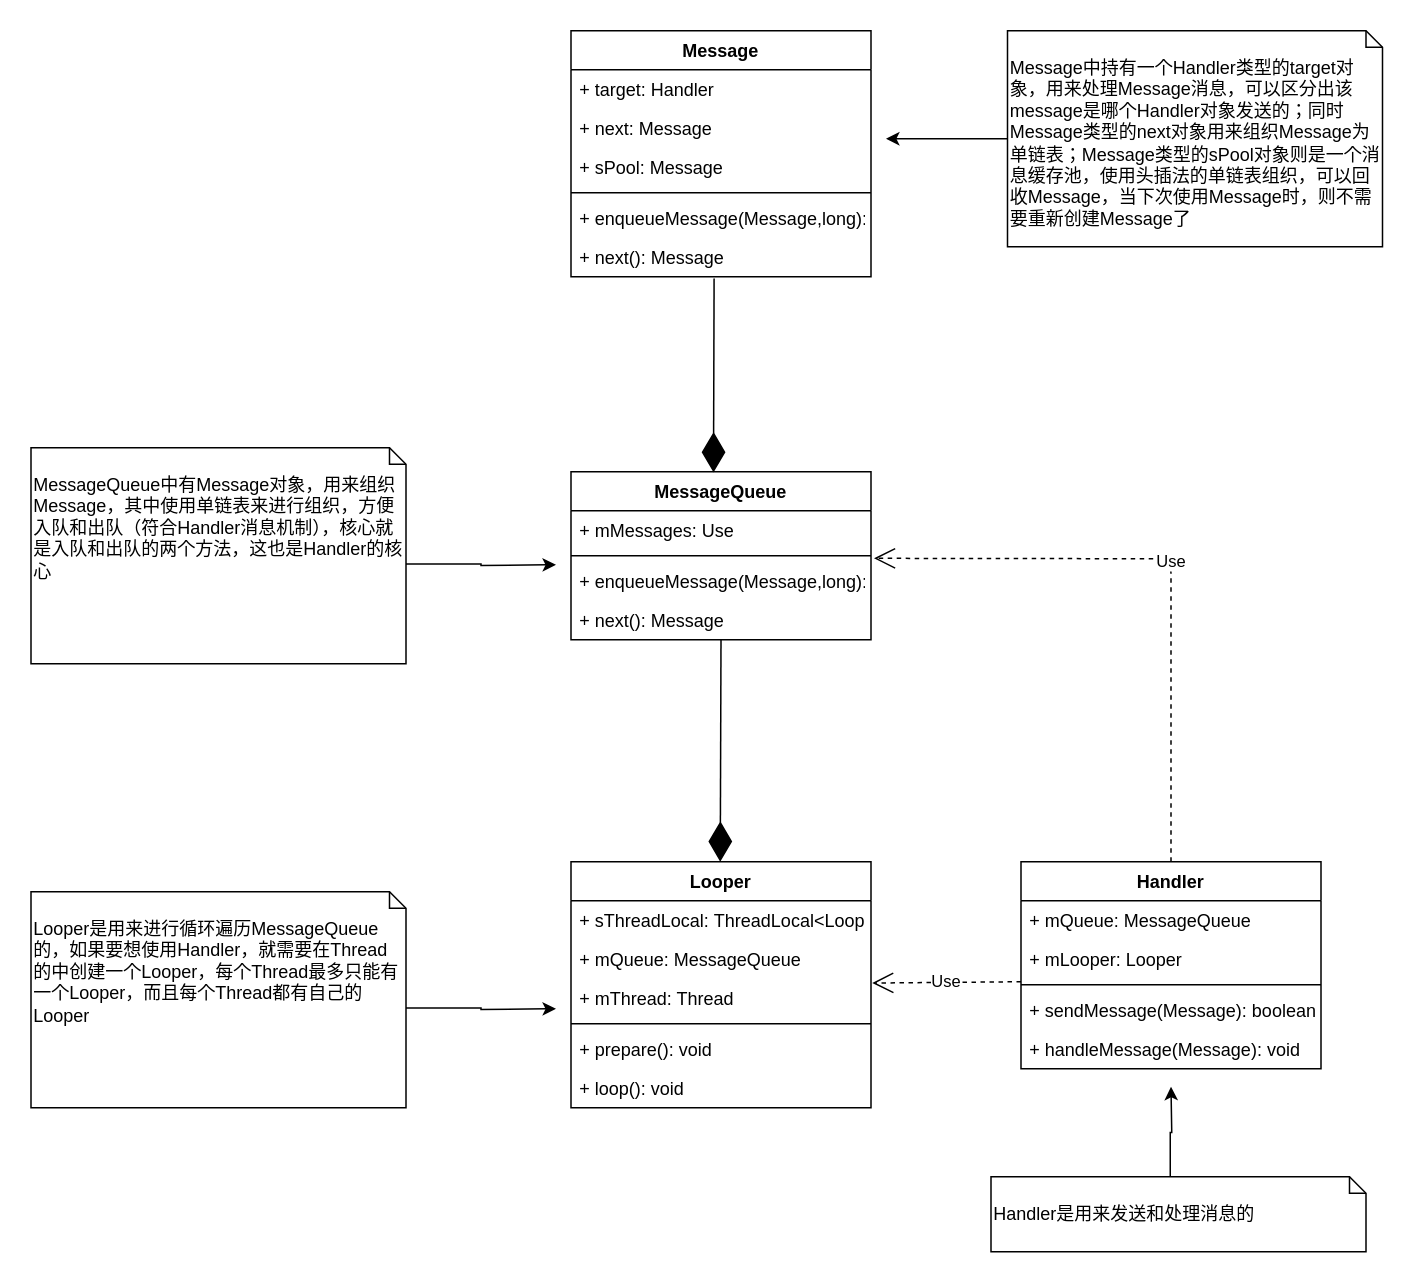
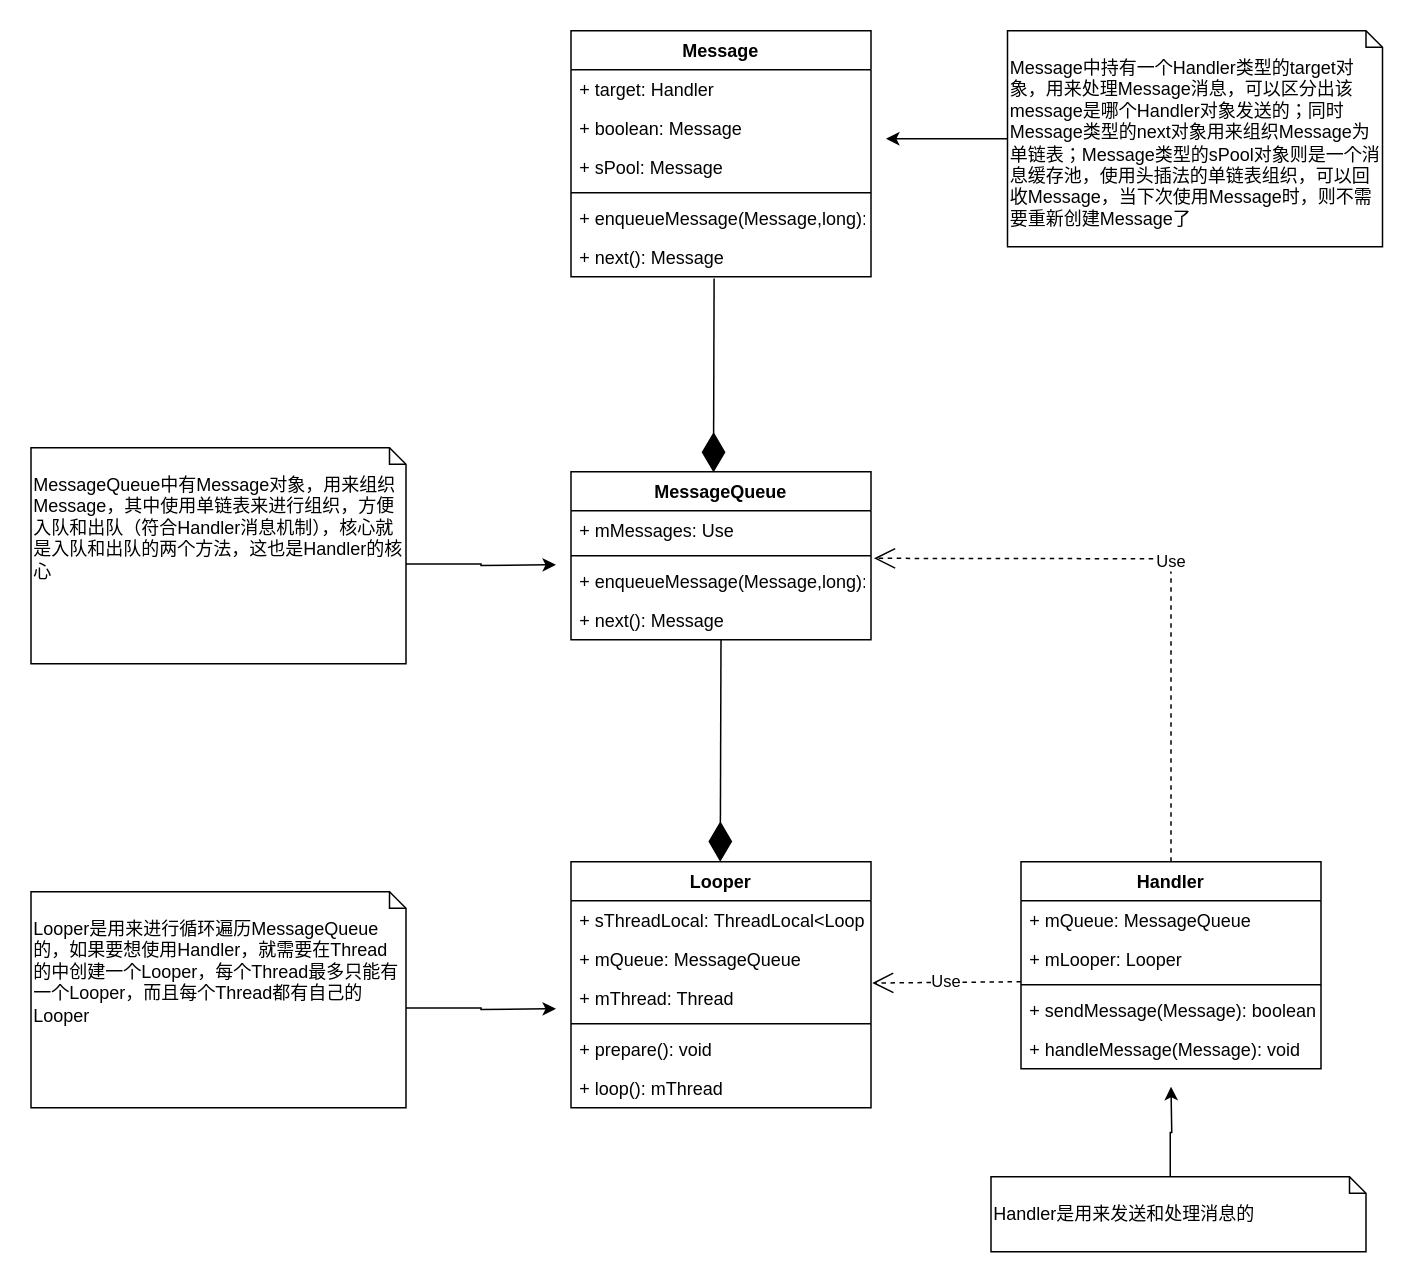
(652, 129) -> (665, 129)
(643, 1089) -> (660, 1089)
